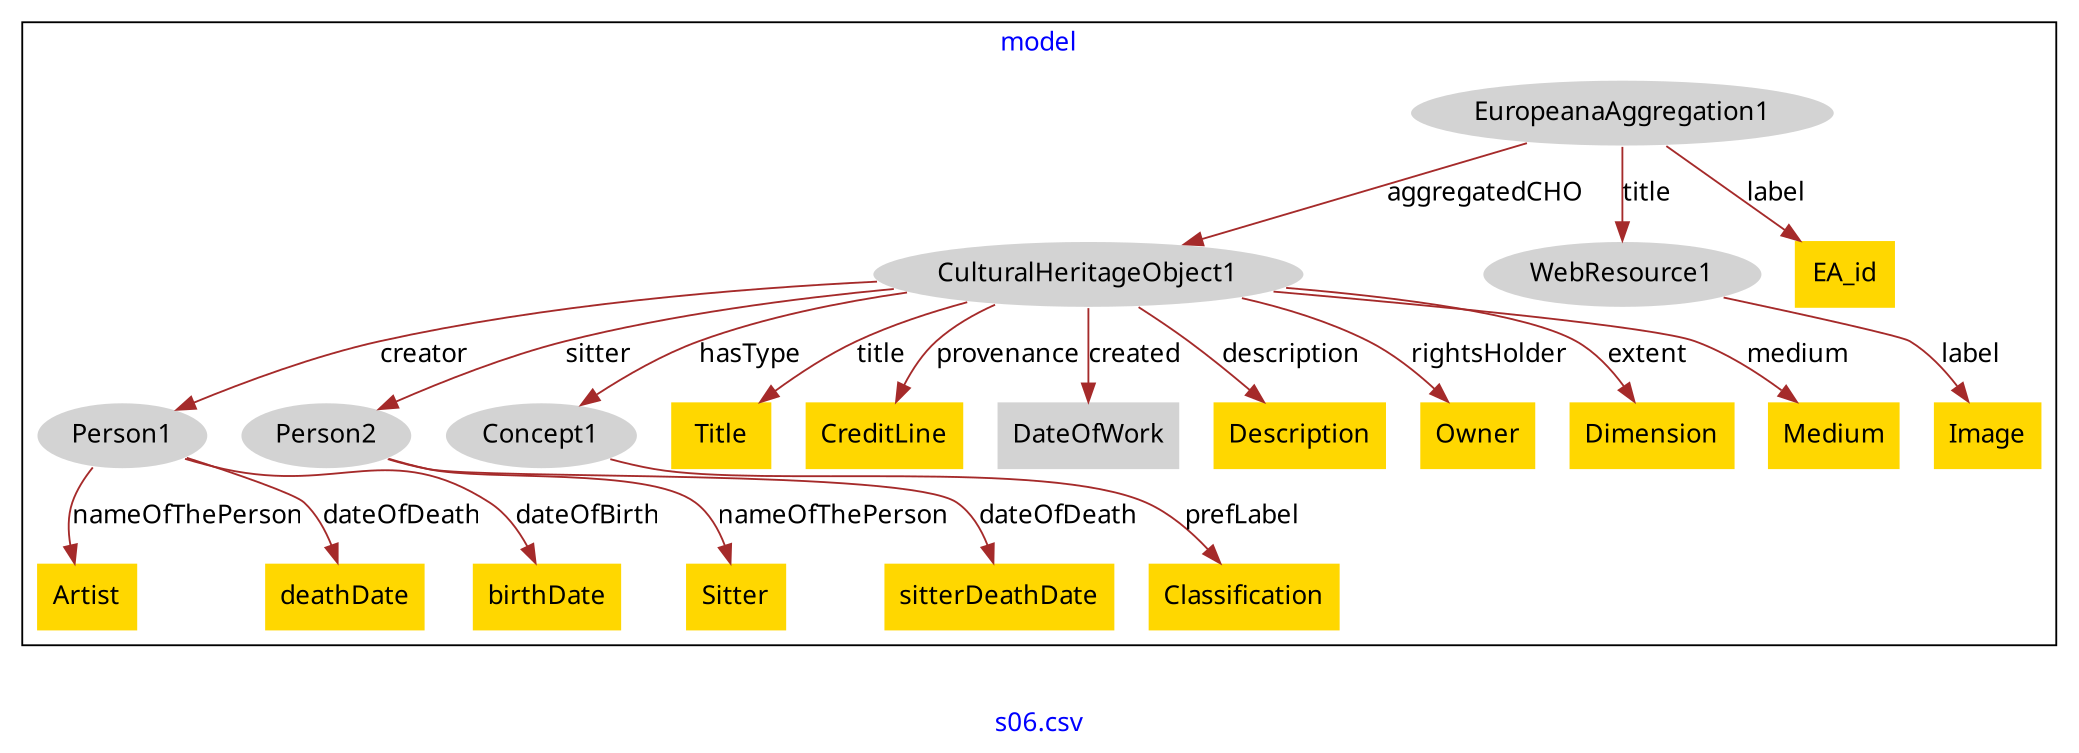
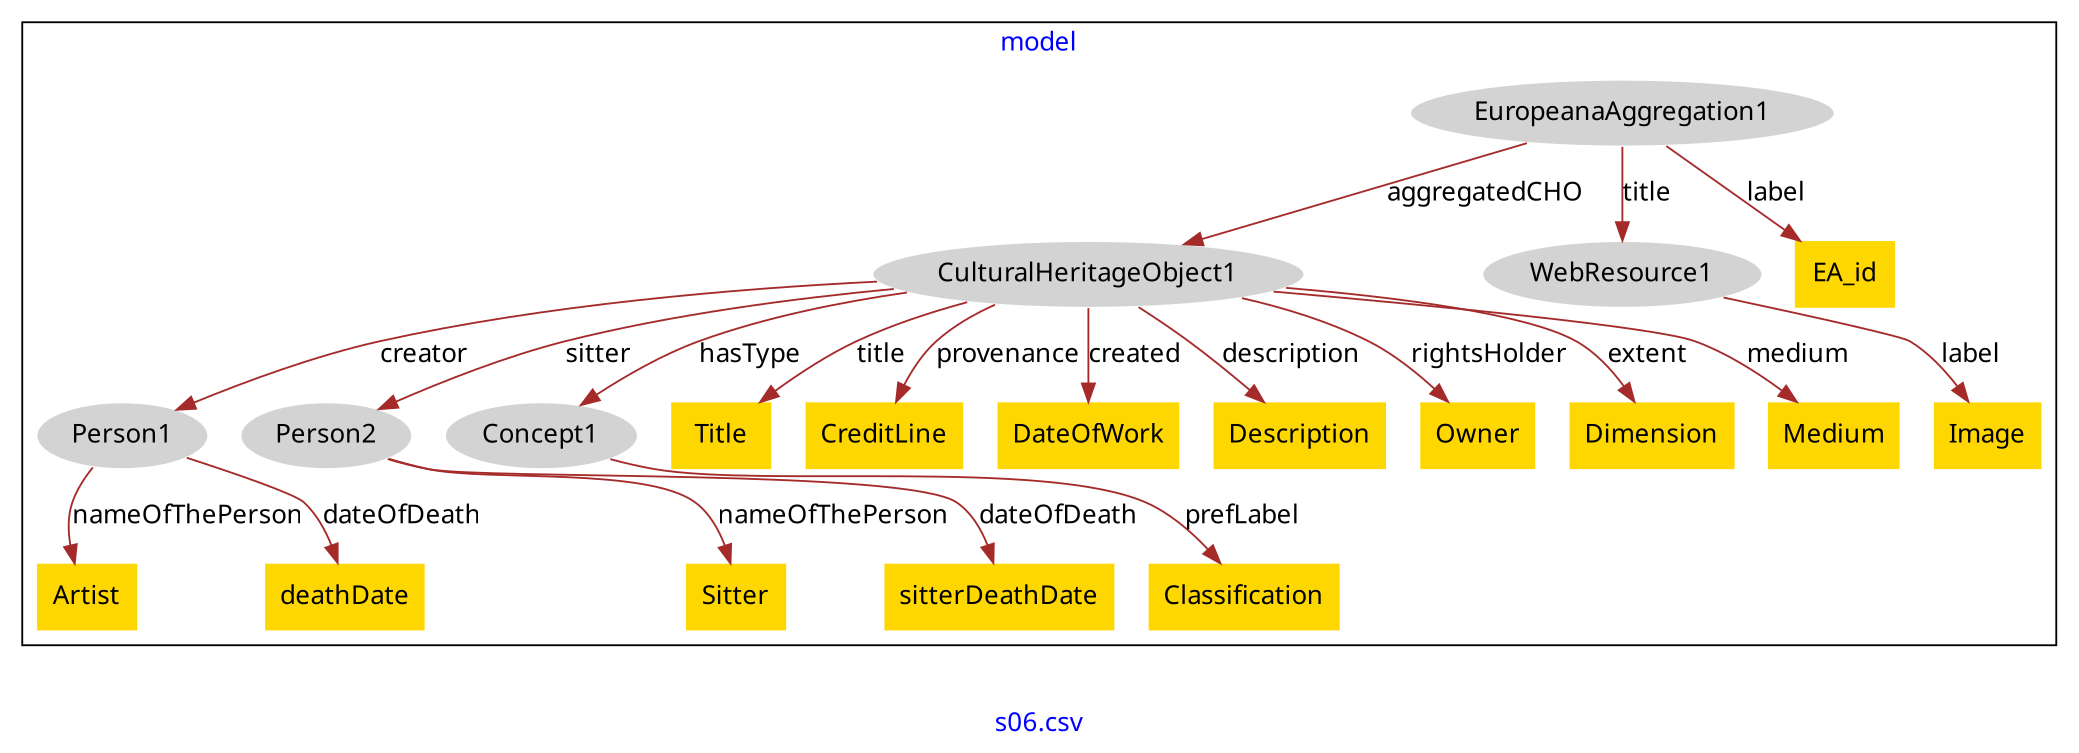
(1088, 436) -> (1088, 436)
(547, 597) -> none
